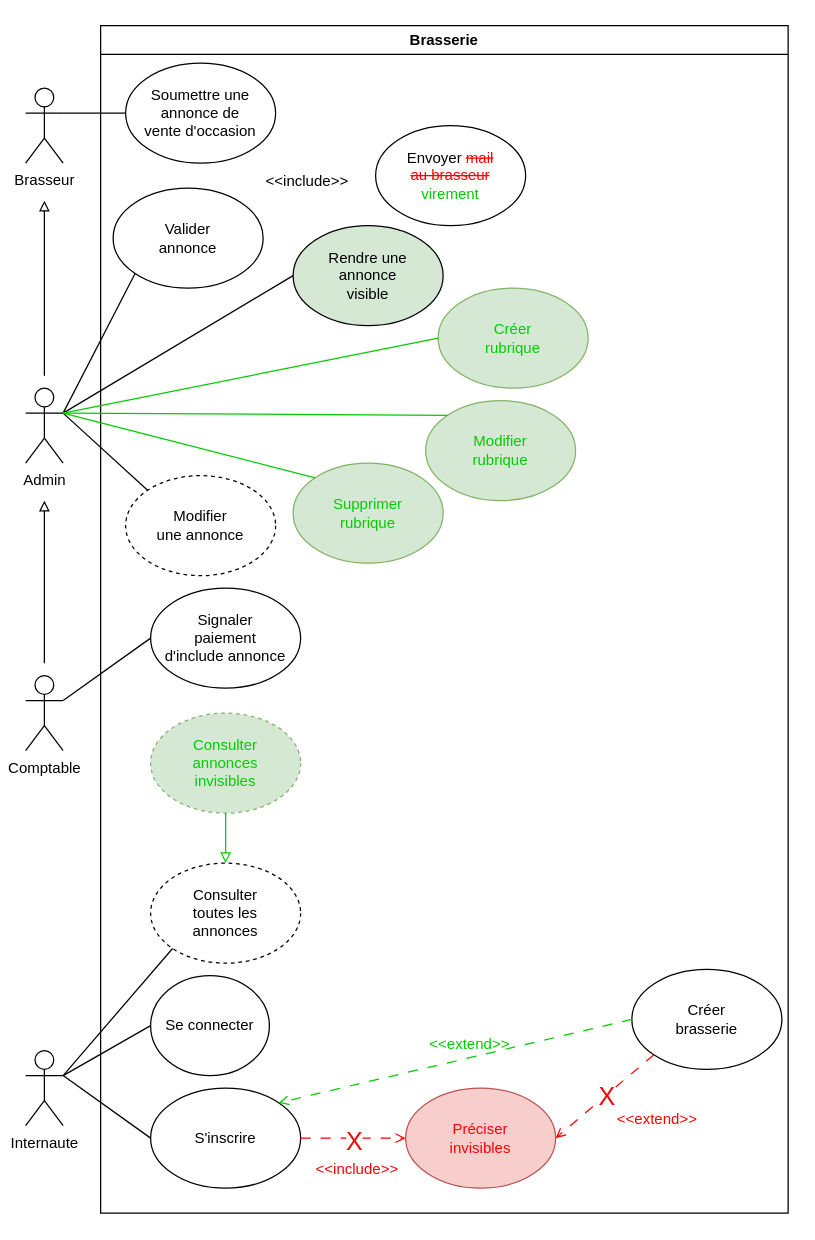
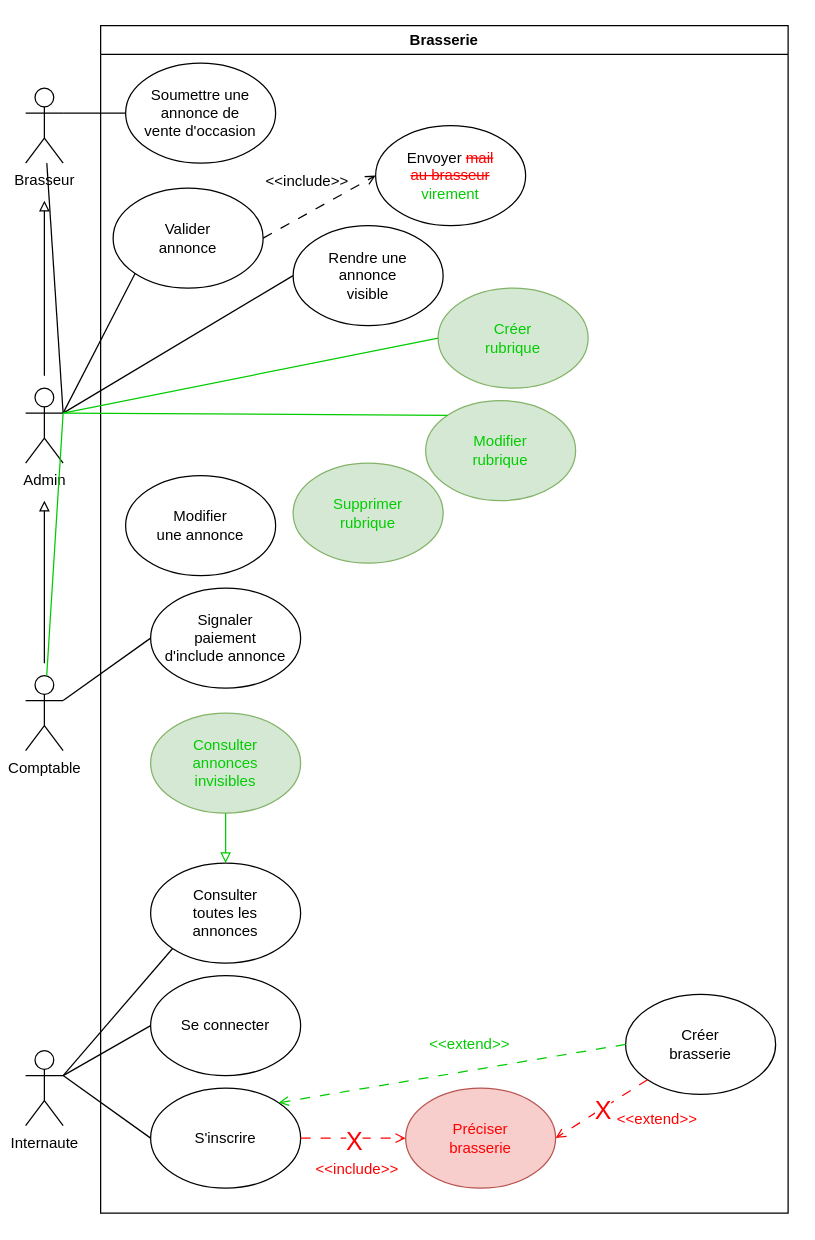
none -> (318, 208)
(368, 276) -> (368, 276)
(194, 447) -> (53, 569)
(107, 453) -> (55, 286)
(201, 526) -> (201, 526)
(226, 763) -> (226, 763)
(226, 913) -> (226, 913)
(707, 1019) -> (701, 1044)
(210, 1026) -> (226, 1026)
(481, 1138) -> (481, 1138)
